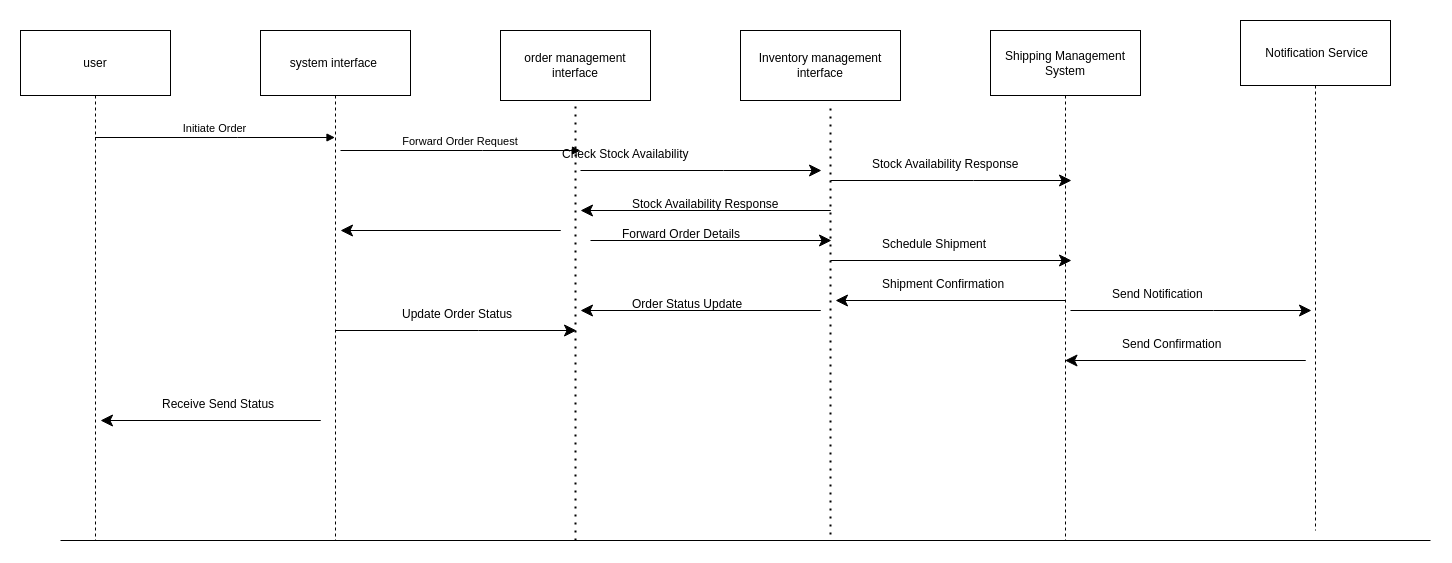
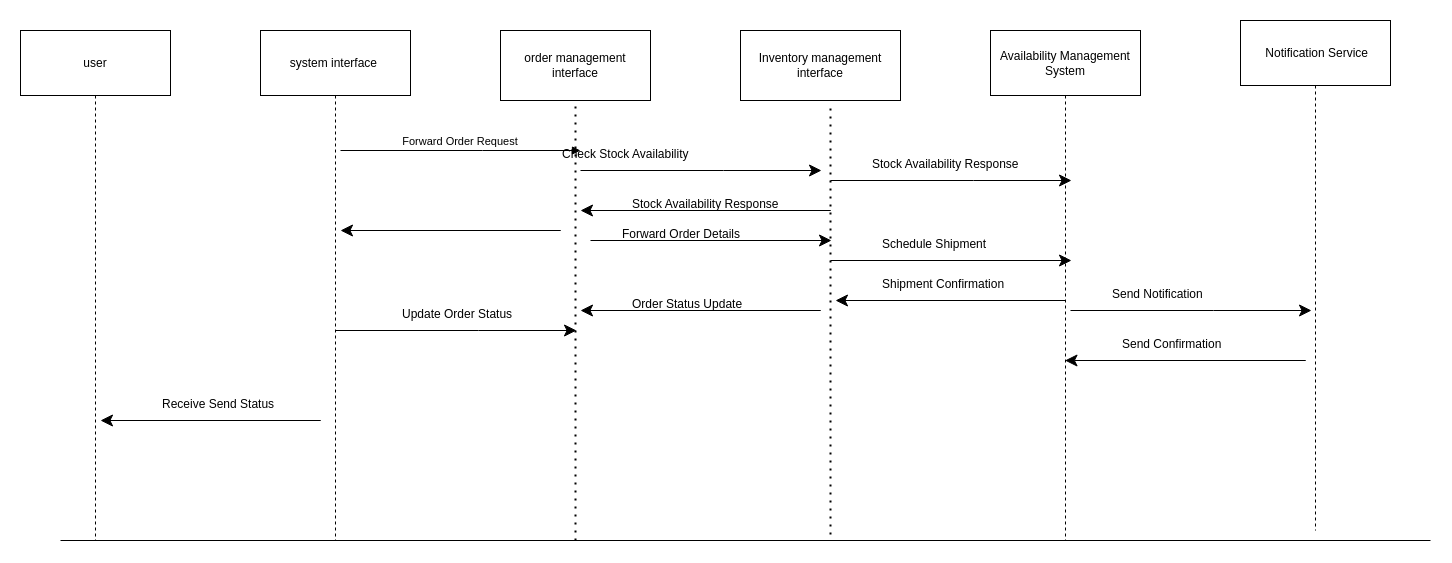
(1066, 64) -> (1066, 64)
(211, 138) -> none
